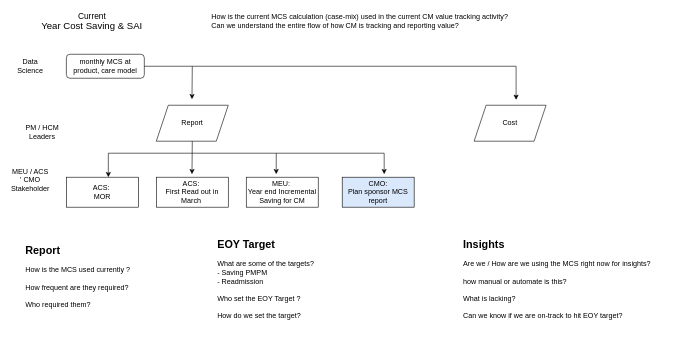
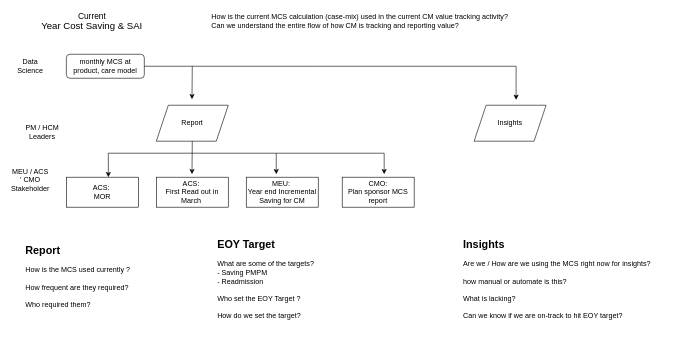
(510, 123) -> (510, 123)
(378, 192) -> (378, 192)
